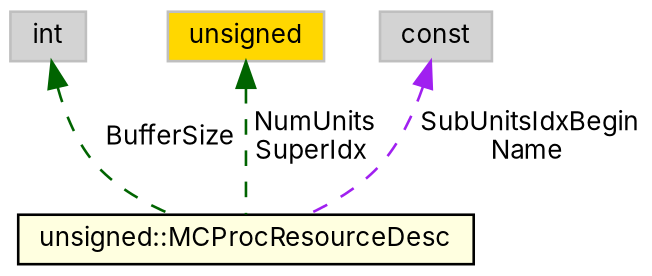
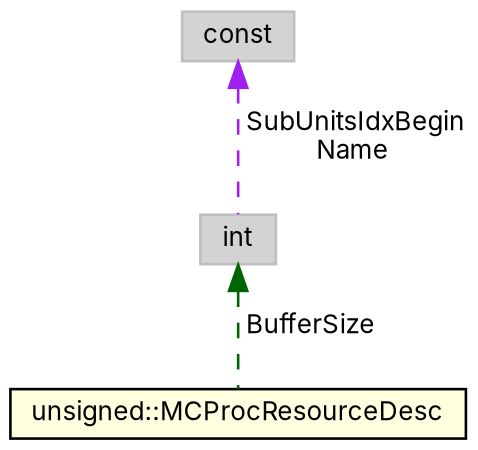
(246, 36) -> none
(381, 164) -> (238, 151)
